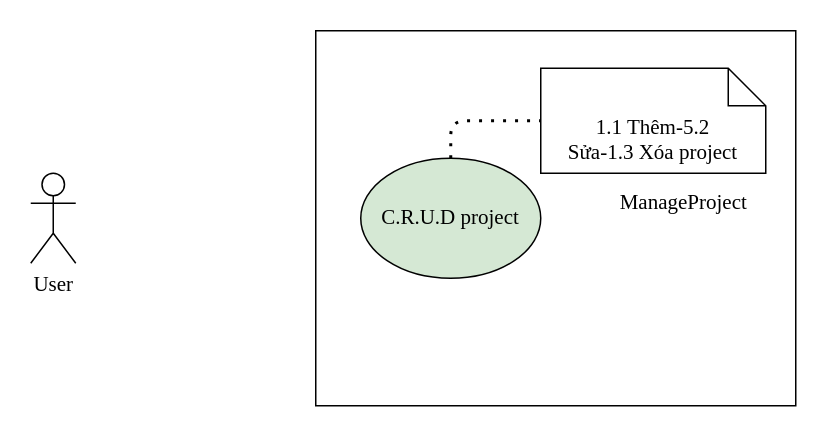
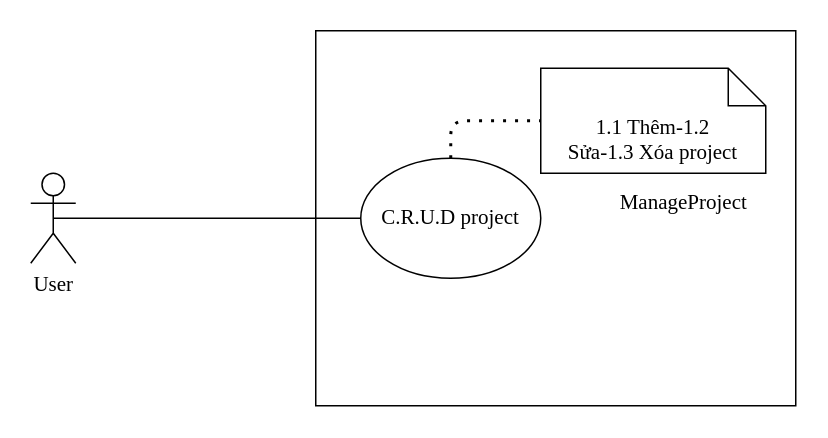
(653, 141) -> (653, 141)
none -> (209, 218)
(451, 218) -> (451, 218)
